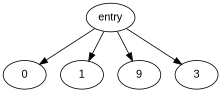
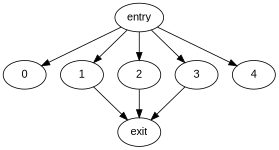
(139, 75) -> (139, 75)
none -> (254, 75)
none -> (139, 132)
